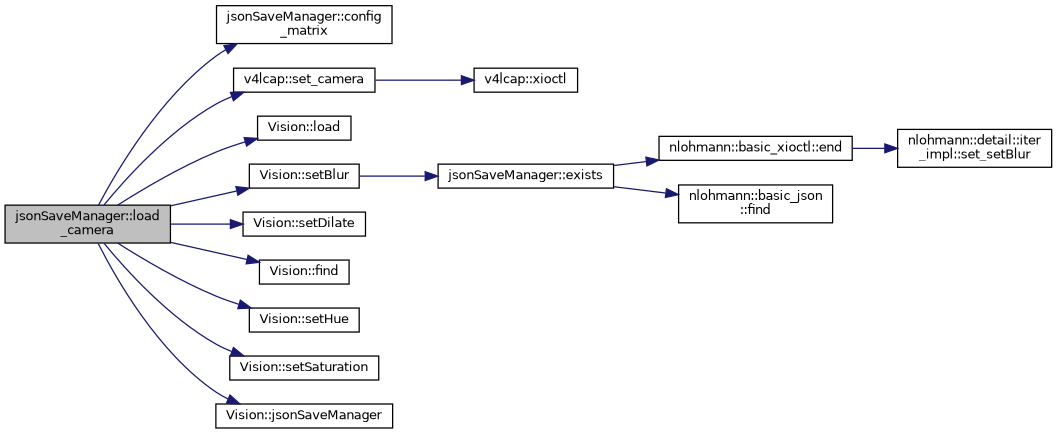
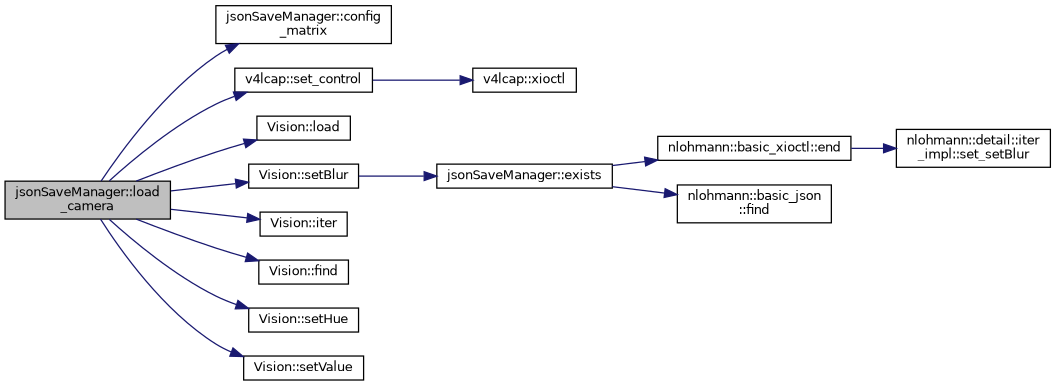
(304, 80) -> (304, 80)
(304, 224) -> (304, 224)
(304, 368) -> none
(304, 416) -> (304, 368)
